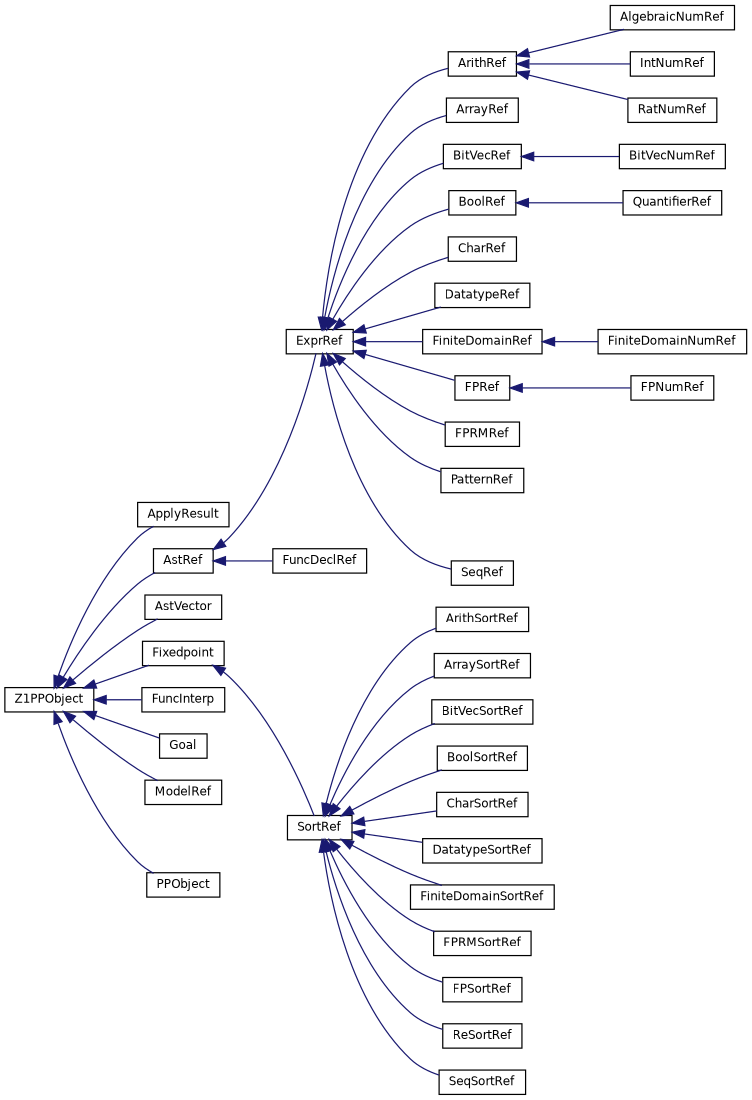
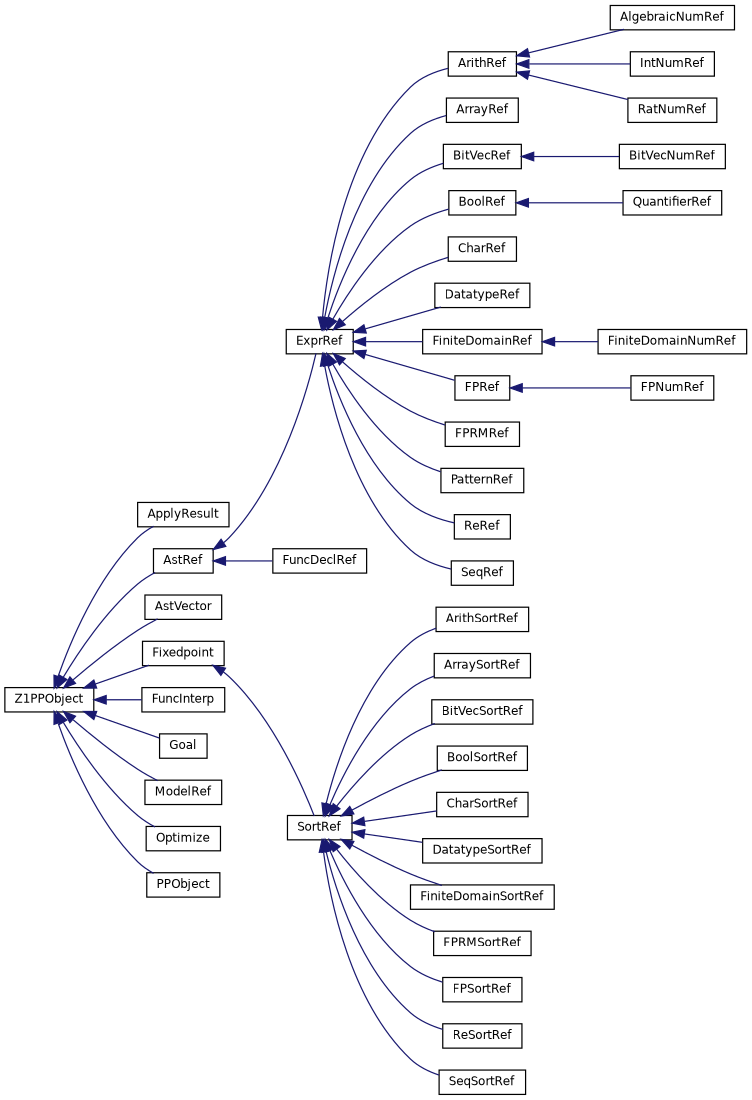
none -> (482, 527)
none -> (183, 839)
